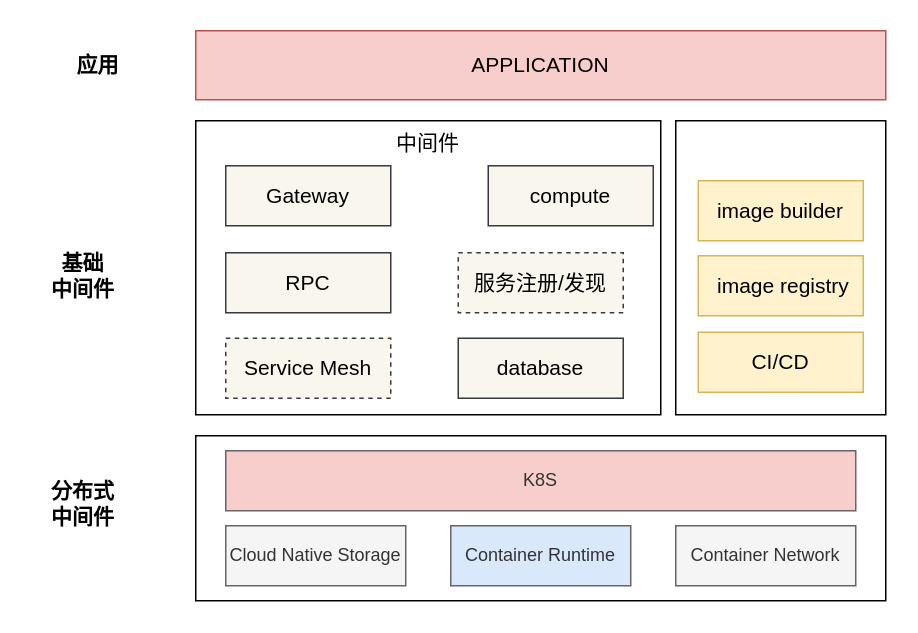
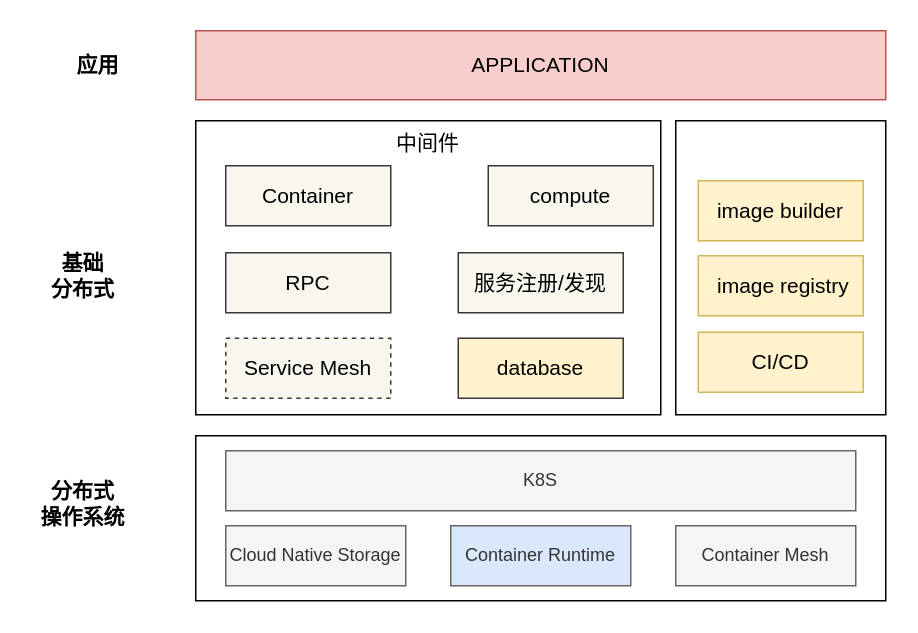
(308, 196) -> (308, 196)
(83, 275) -> (83, 275)
(541, 283) -> (541, 283)
(541, 368) -> (541, 368)
(541, 481) -> (541, 481)
(83, 503) -> (83, 503)
(766, 556) -> (766, 556)
